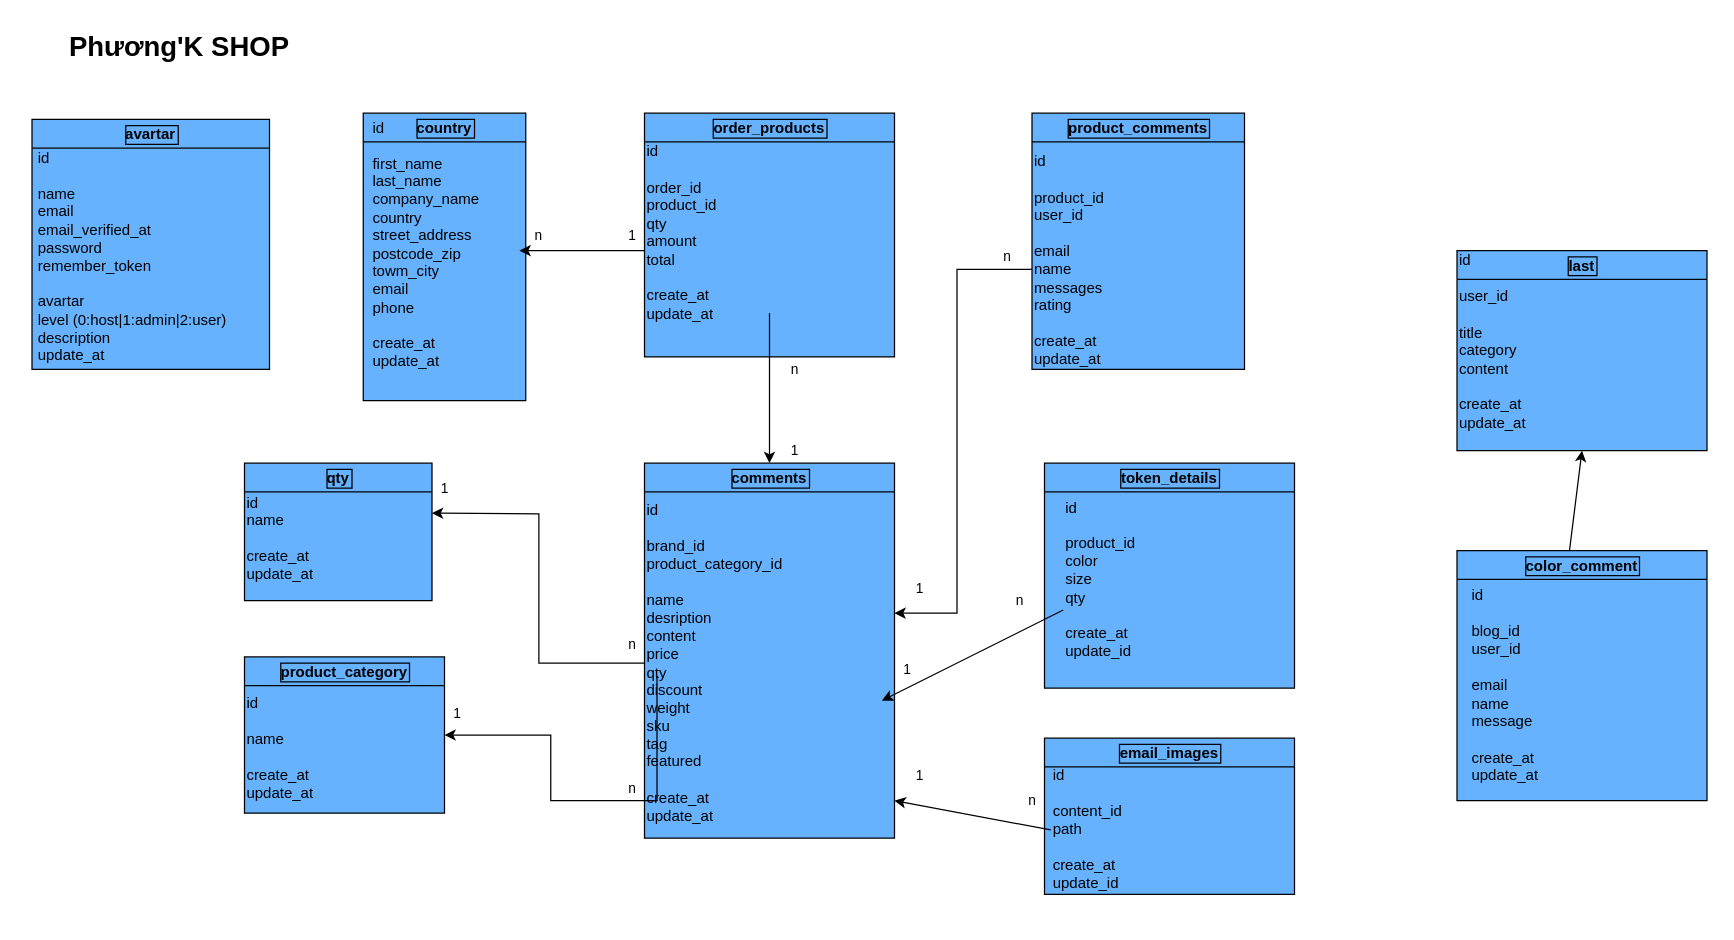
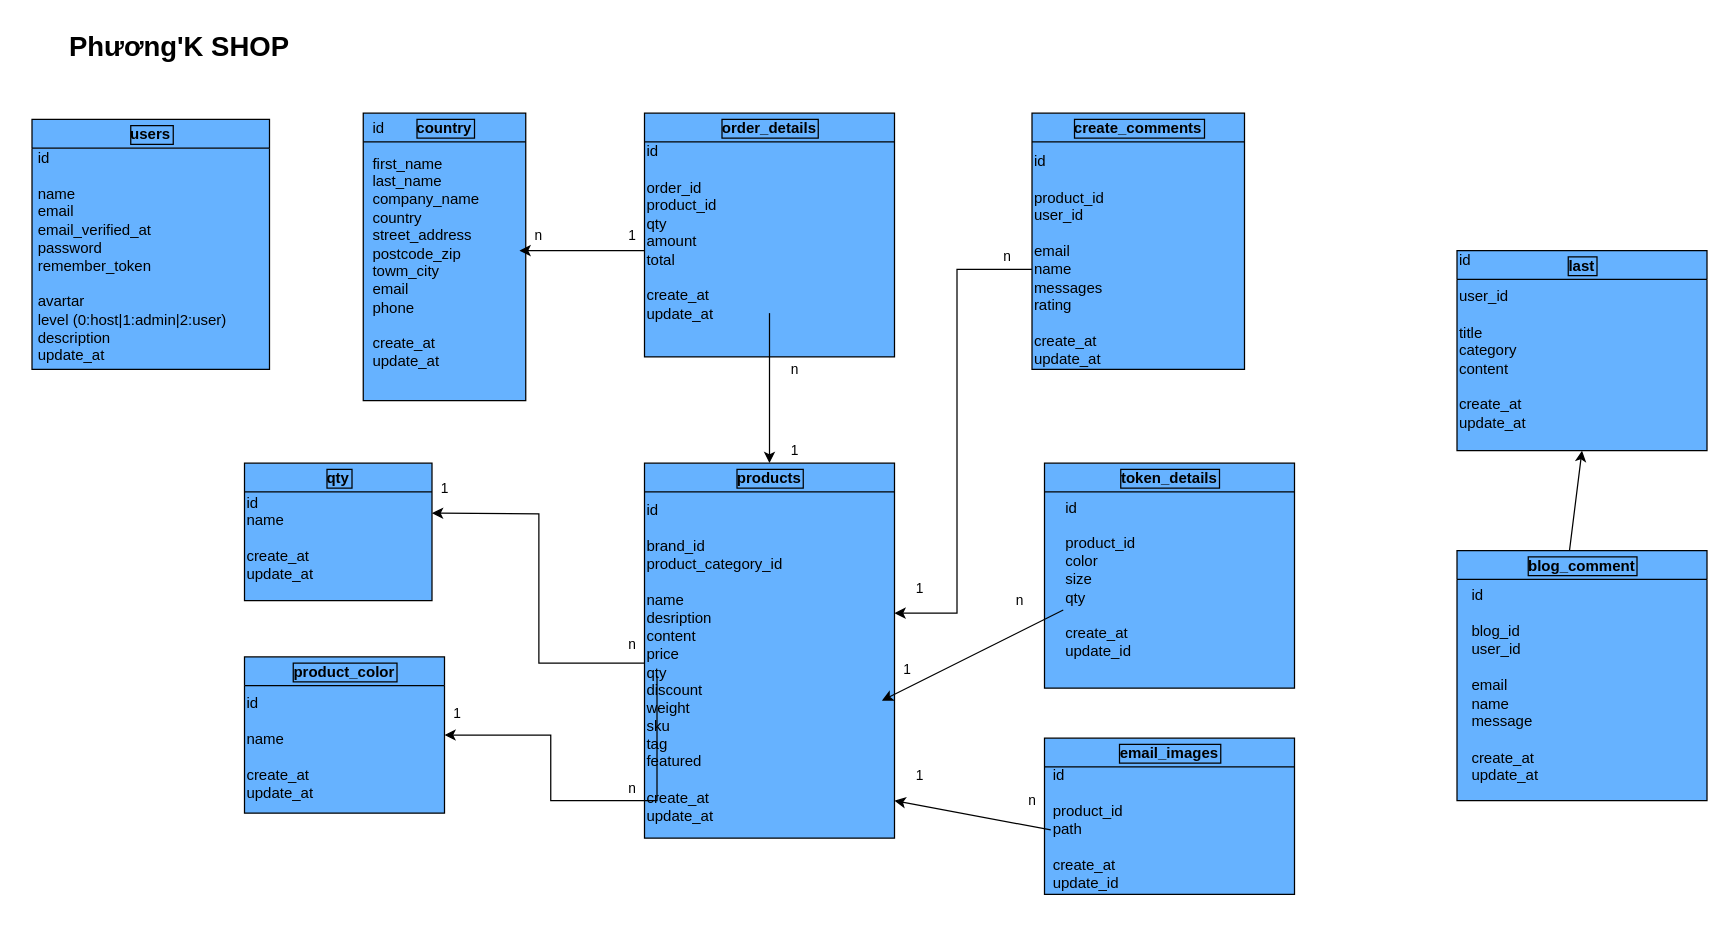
(769, 128) -> (769, 128)
(1138, 128) -> (1138, 128)
(150, 134) -> (150, 134)
(769, 478) -> (769, 478)
(1581, 566) -> (1581, 566)
(344, 672) -> (344, 672)
(1093, 838) -> (1093, 838)
